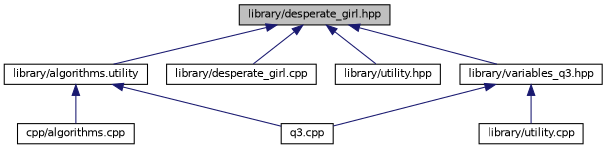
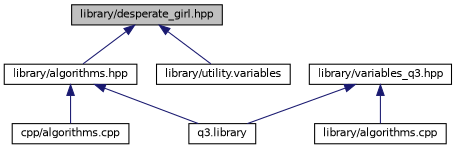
(428, 46) -> none
(76, 74) -> (71, 74)
(241, 74) -> none
(388, 74) -> (223, 74)
(307, 134) -> (222, 134)
(531, 134) -> (380, 134)
